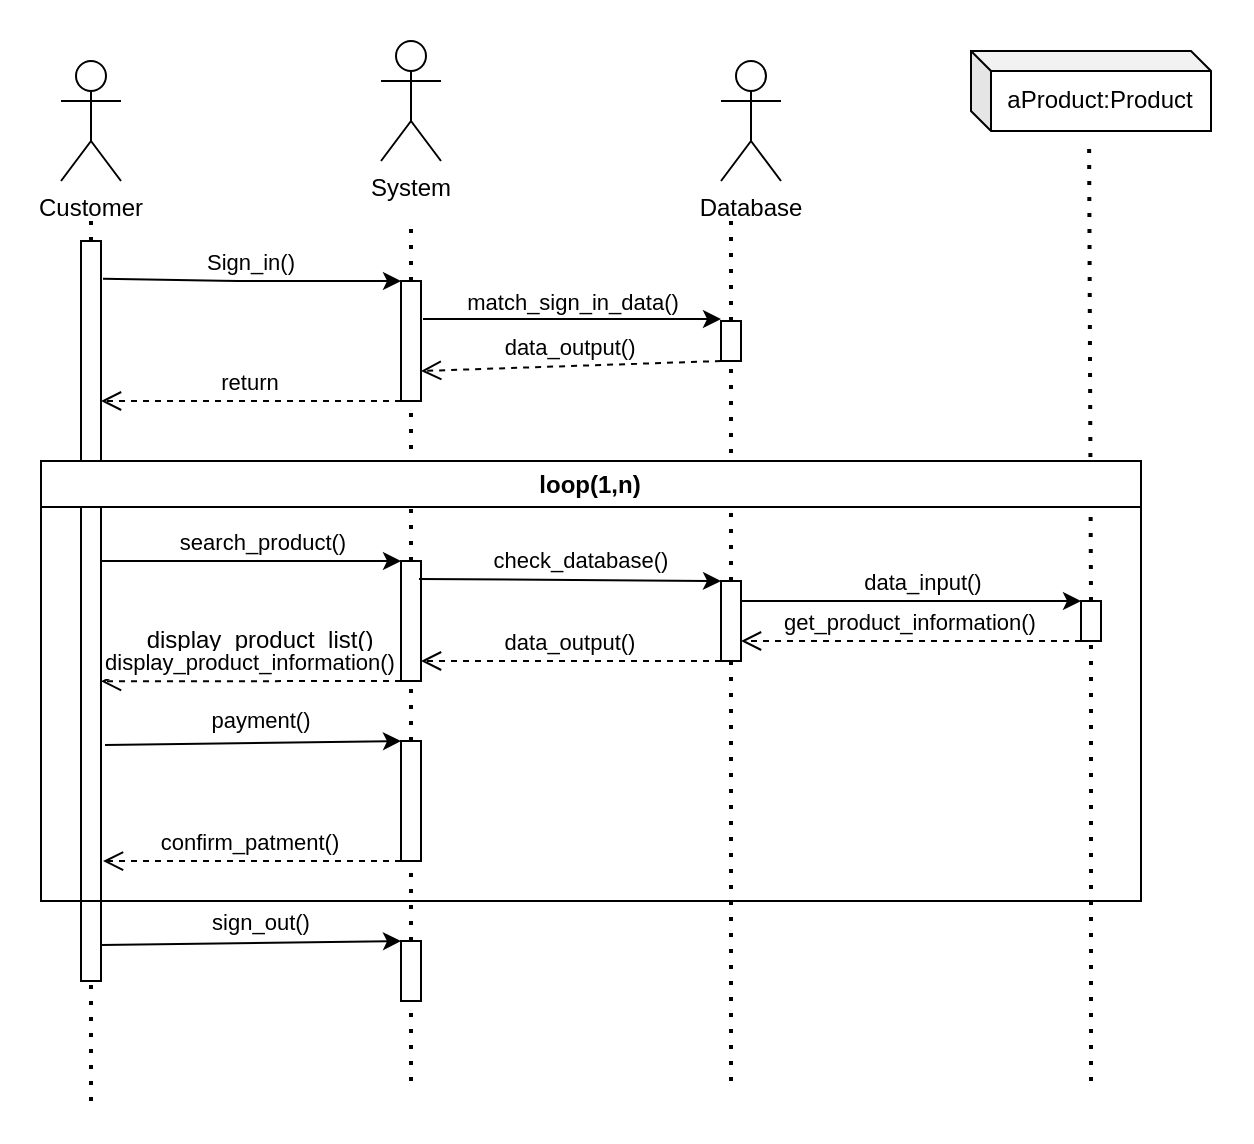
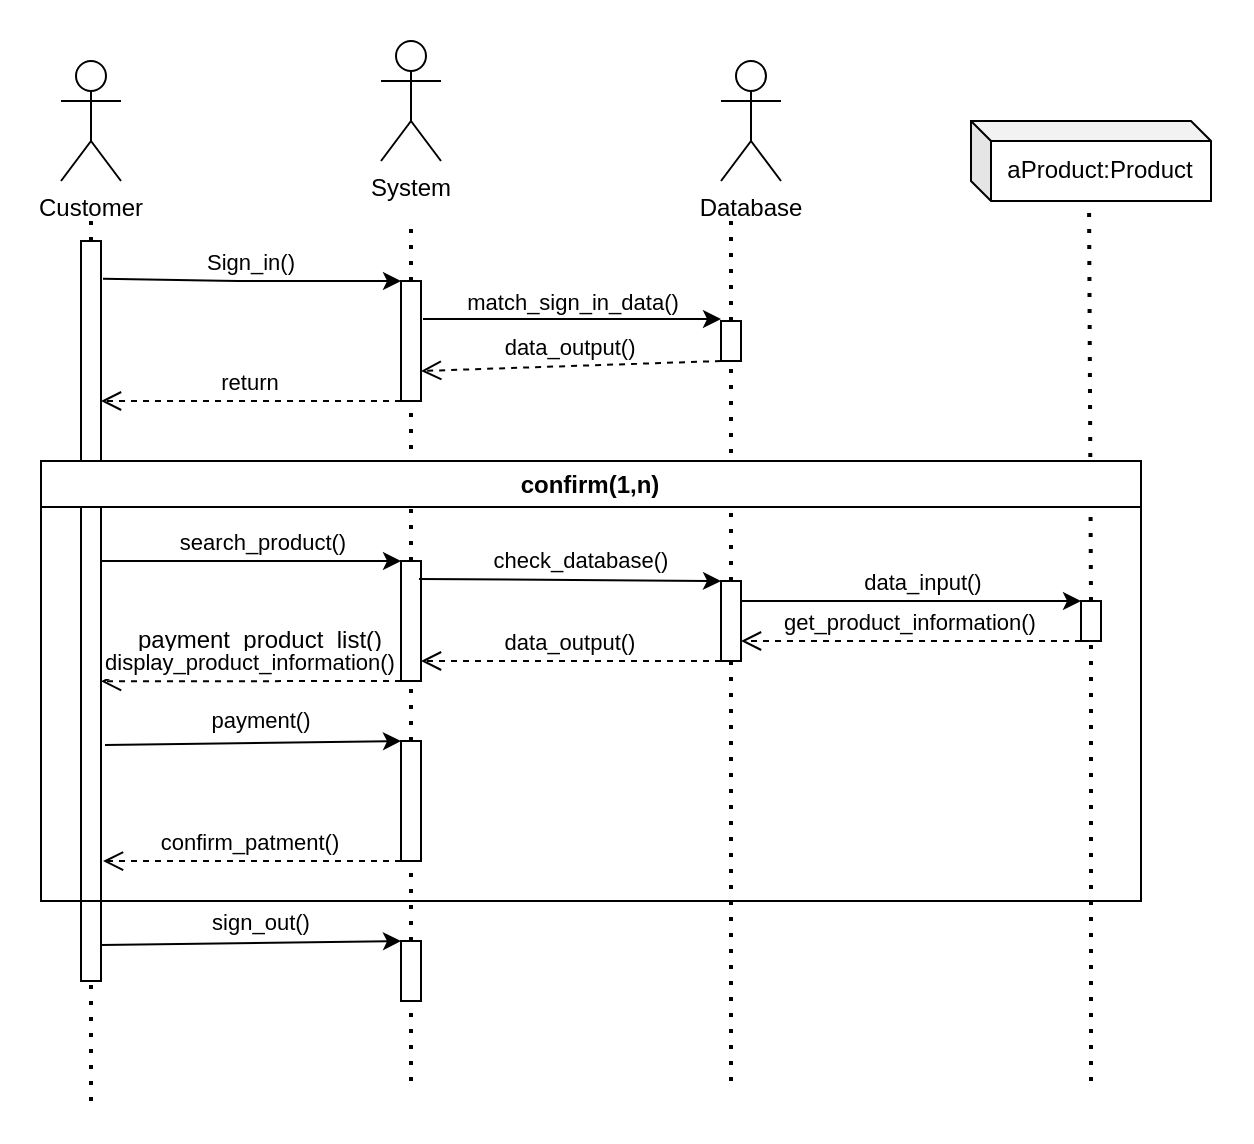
(1091, 91) -> (1091, 161)
(590, 485) -> (590, 485)
(261, 641) -> (261, 641)
